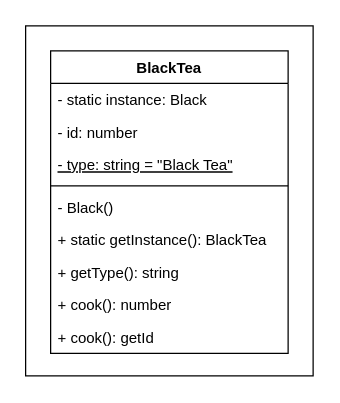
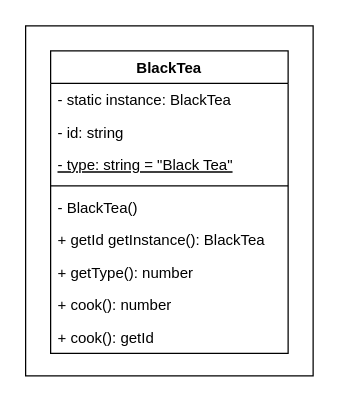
(145, 100) -> (157, 100)
(100, 133) -> (98, 133)
(91, 208) -> (104, 208)
(180, 240) -> (178, 240)
(130, 273) -> (131, 273)
